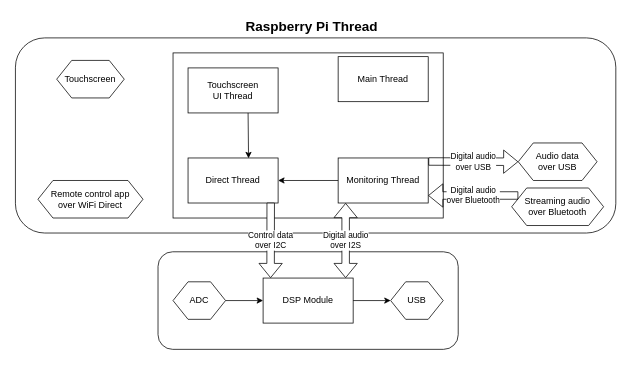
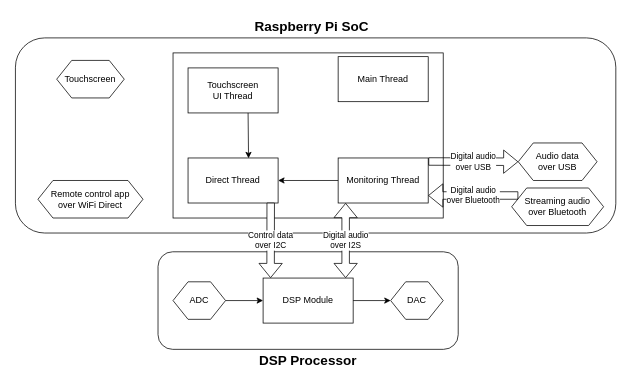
(312, 27) -> (312, 27)
(417, 300) -> (417, 300)
none -> (308, 360)
